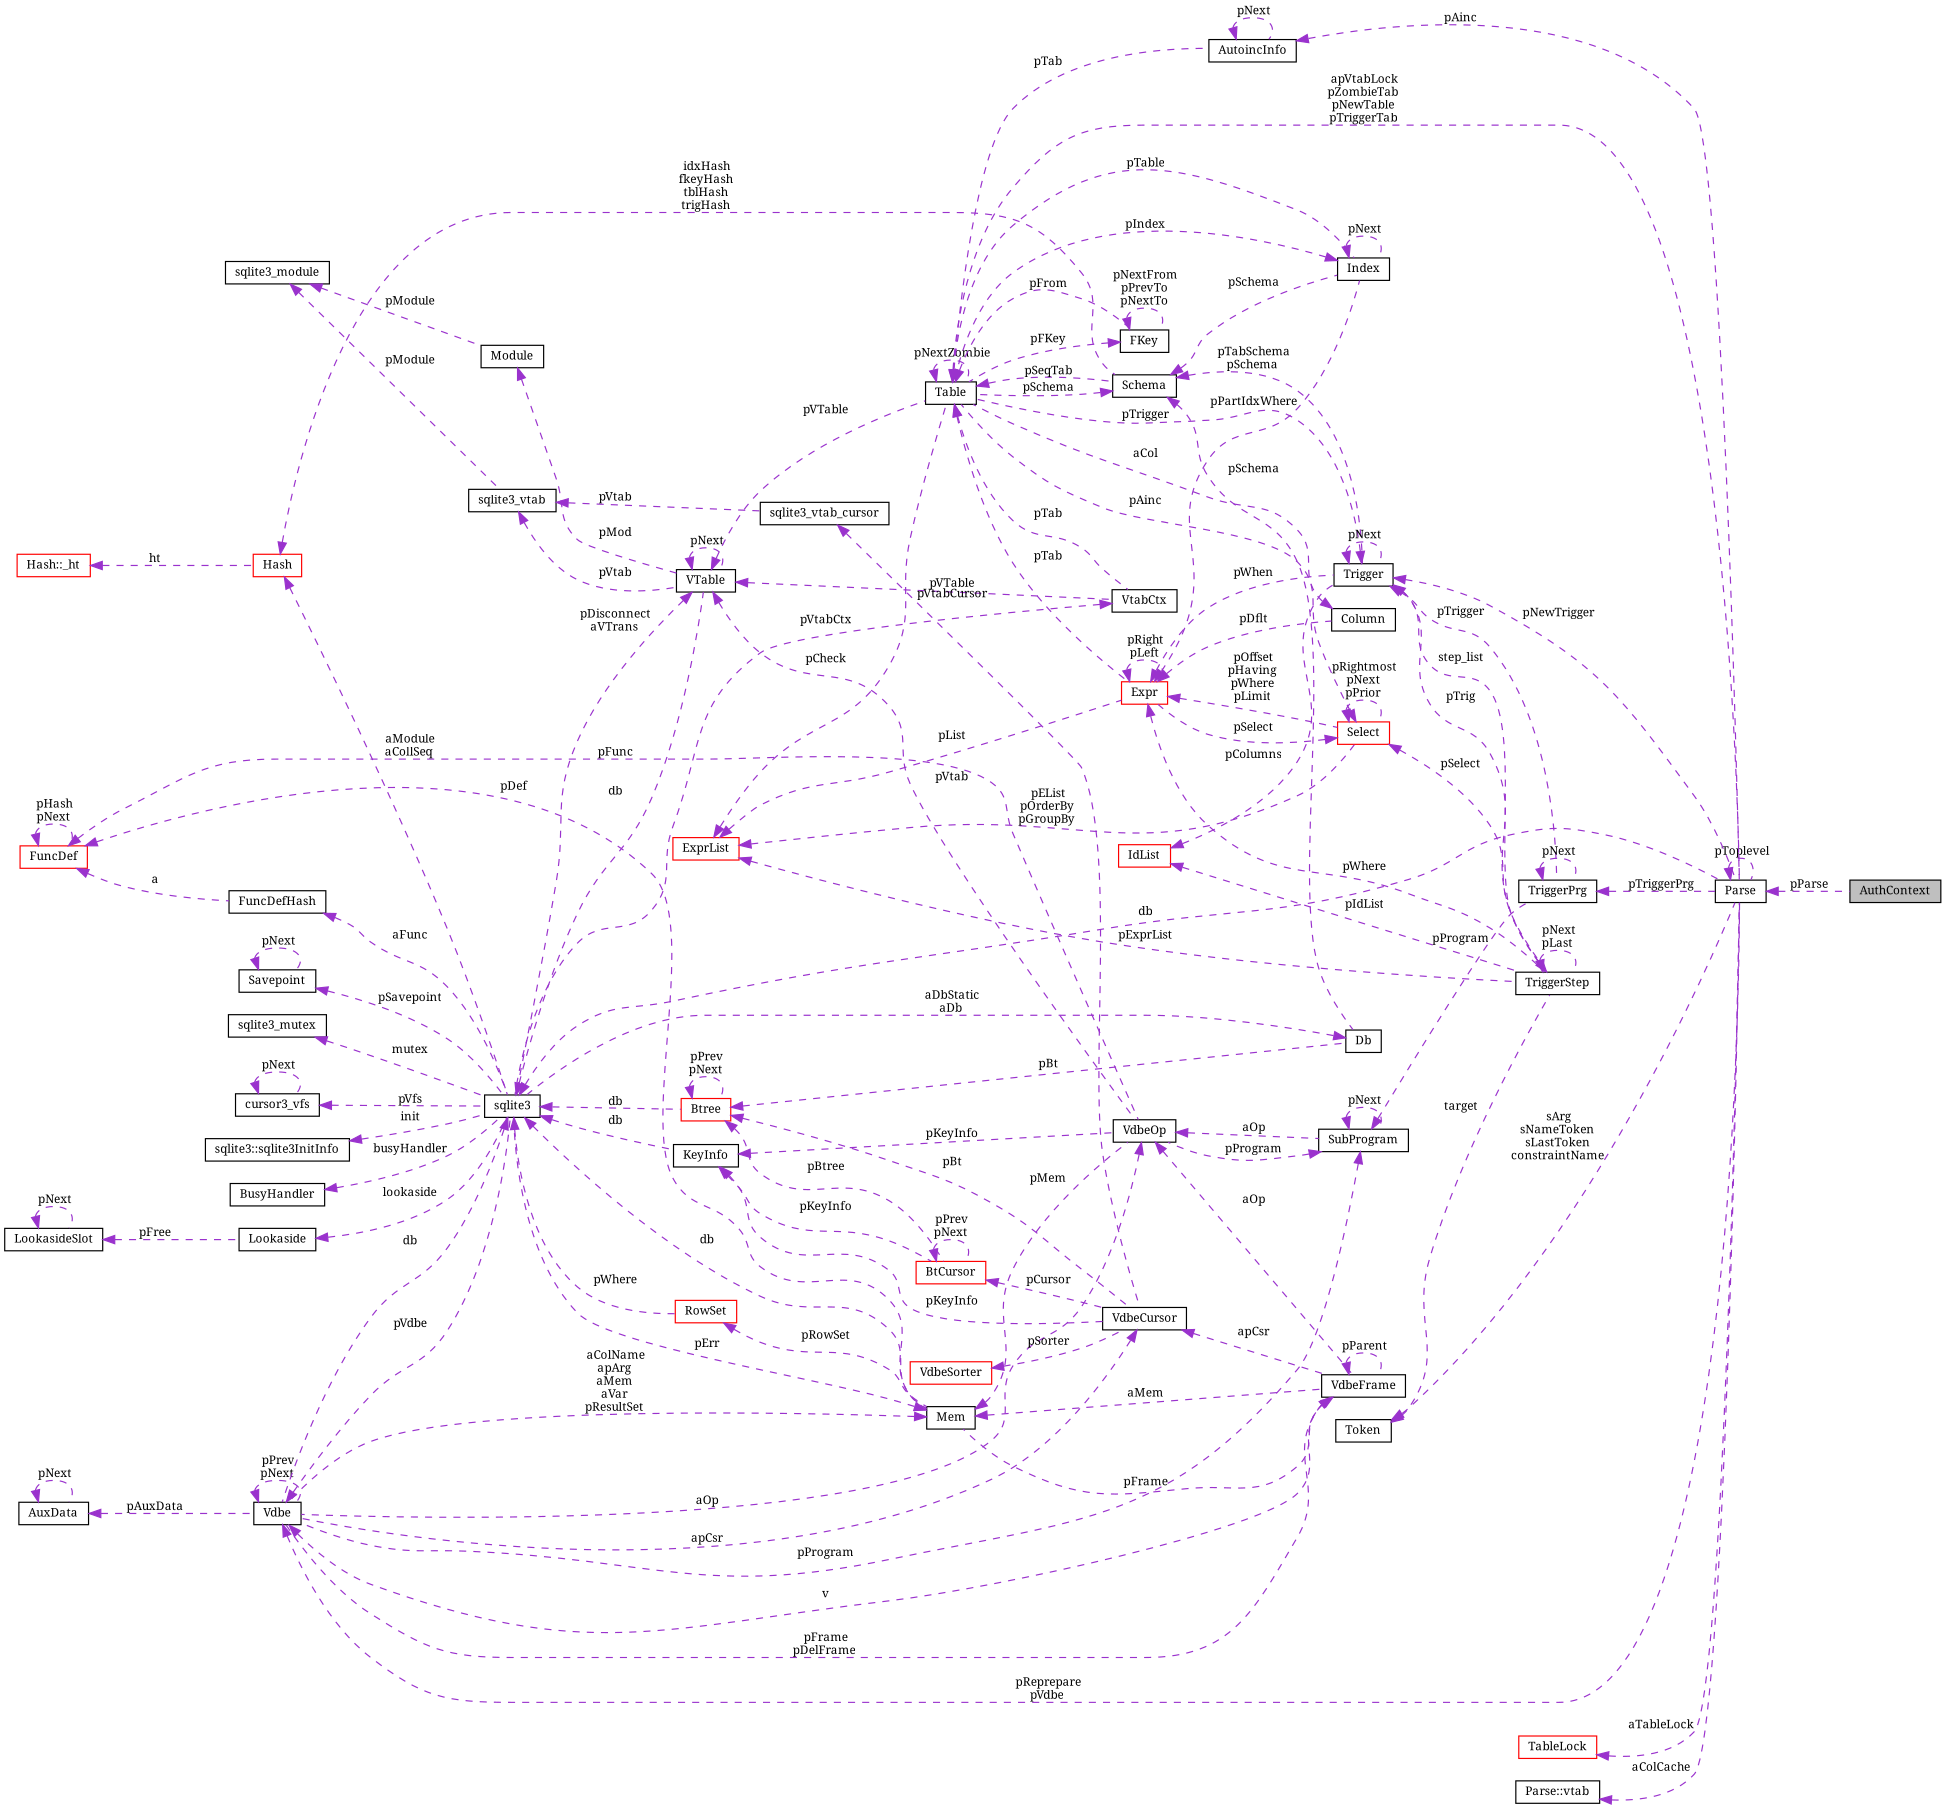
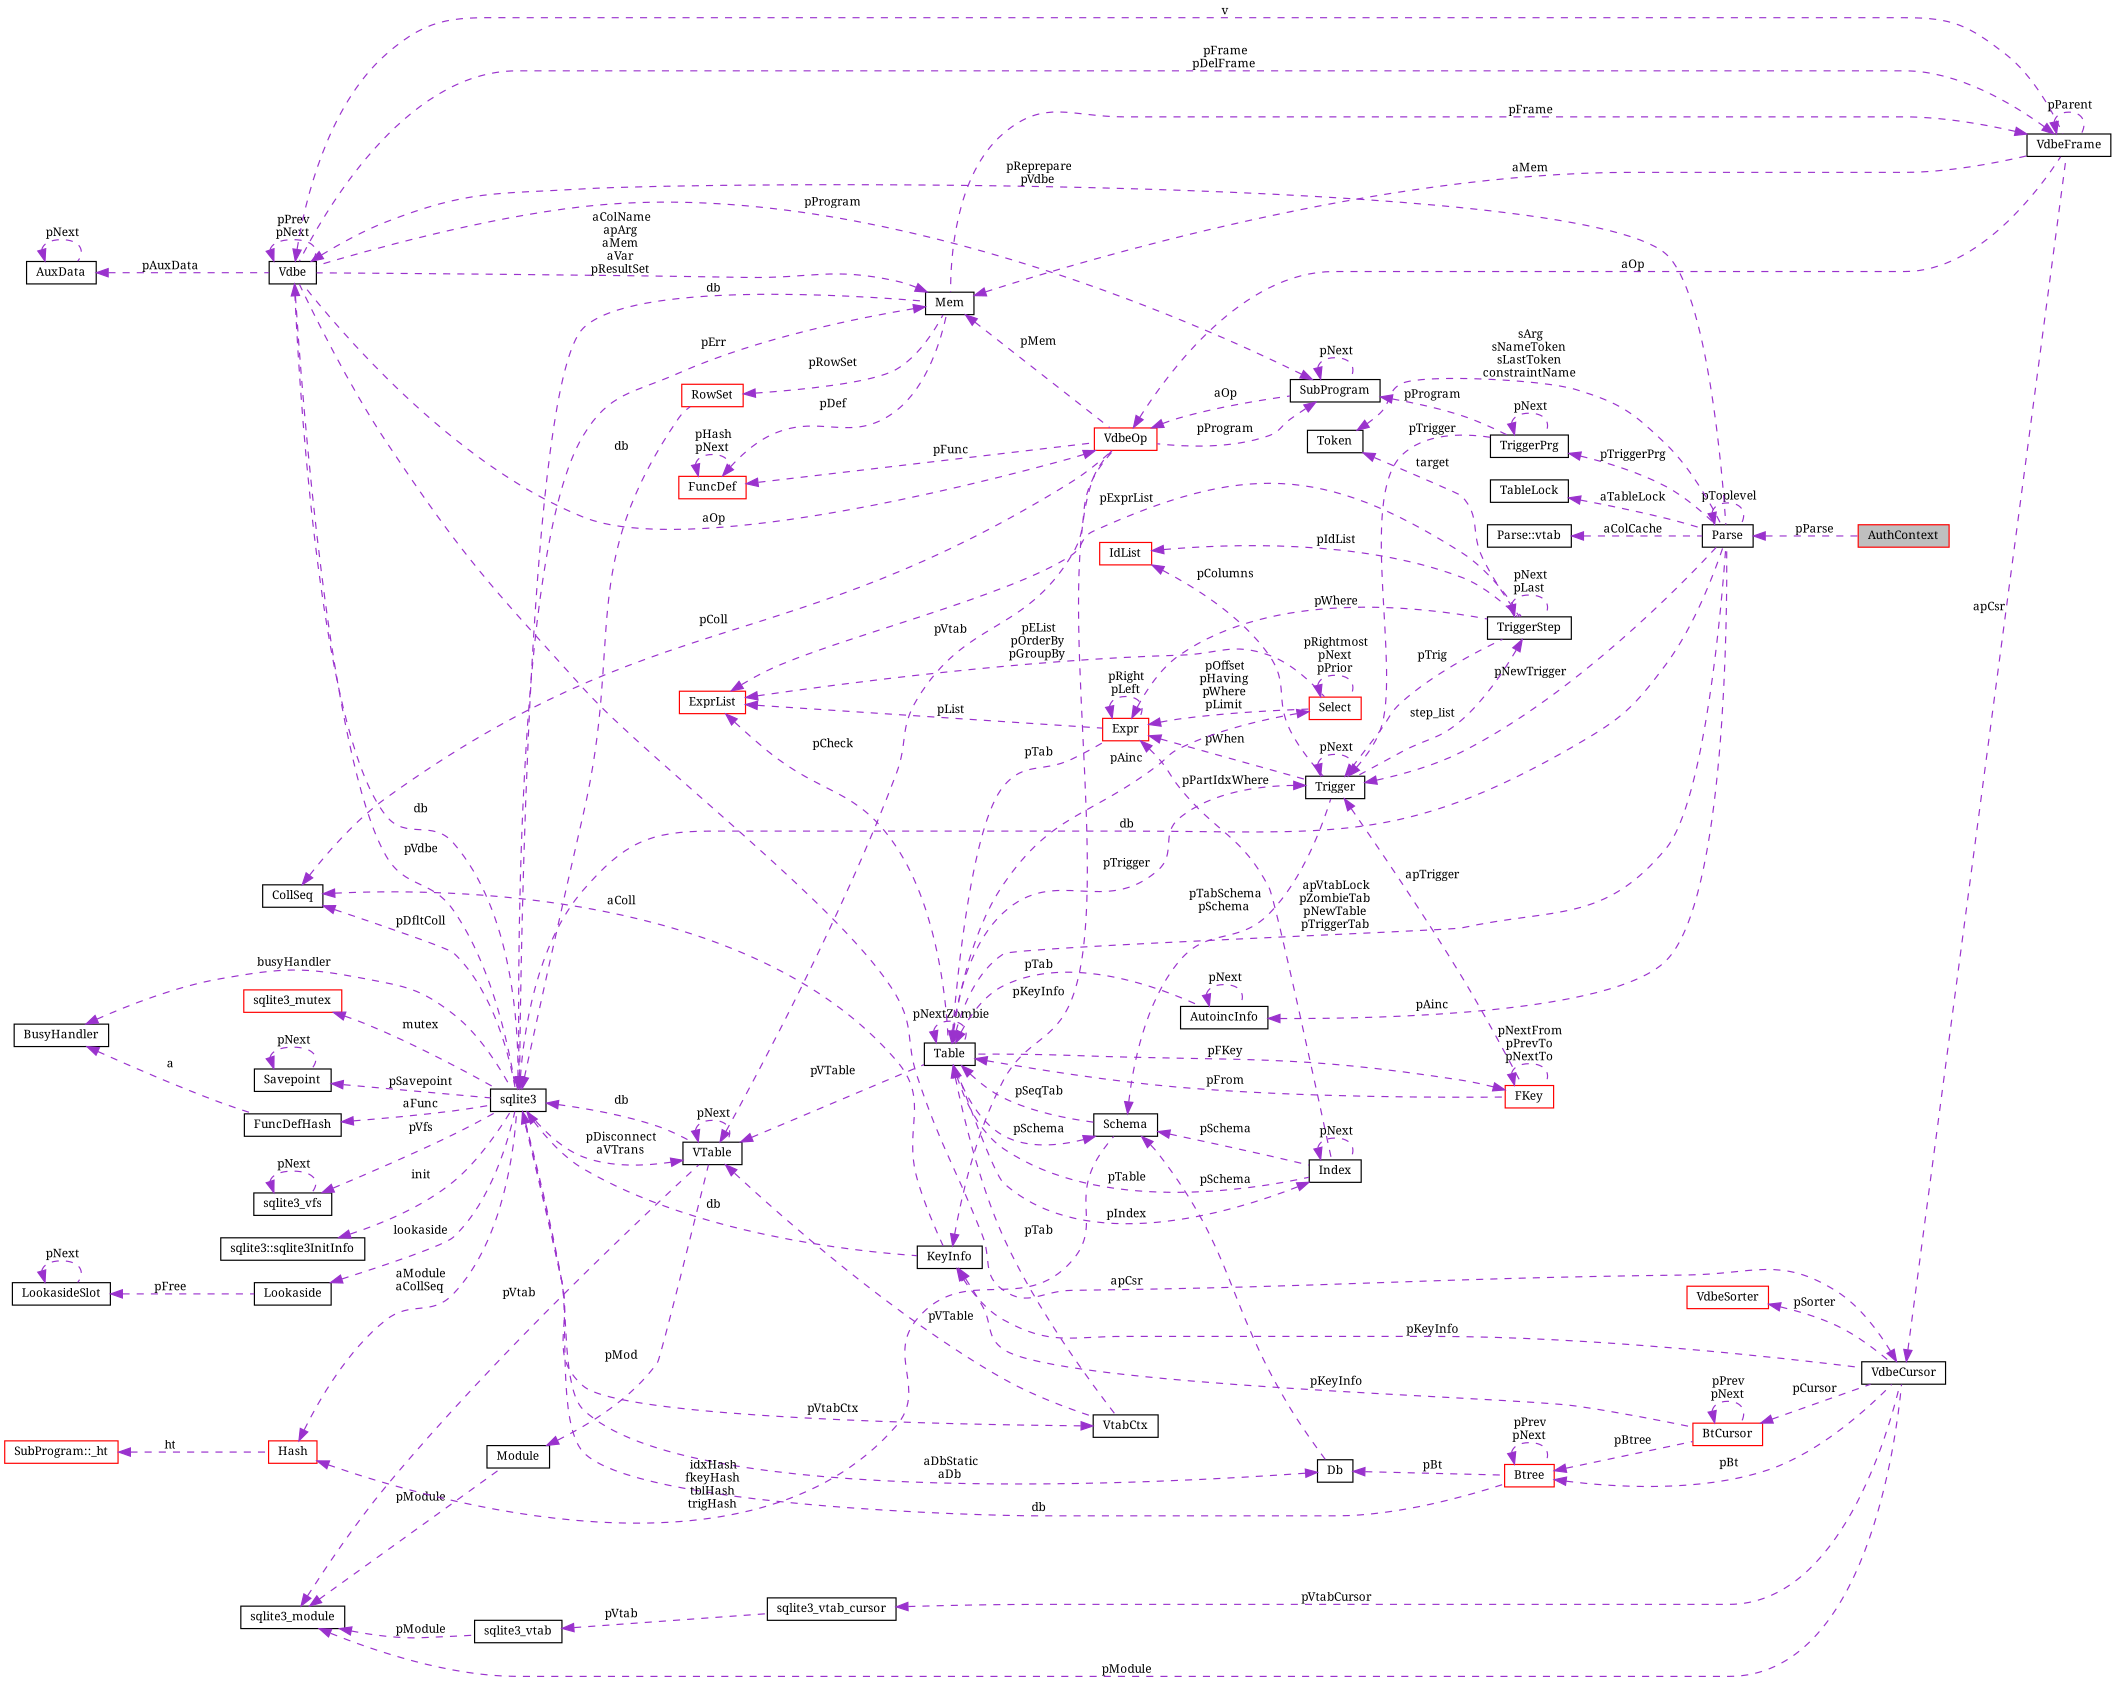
(1145, 341) -> (1529, 1097)
(54, 565) -> (61, 1452)
(587, 584) -> (491, 1369)
(1364, 620) -> none
(1237, 740) -> none
(1493, 831) -> none
(1895, 891) -> (1904, 536)
(157, 893) -> (175, 1085)
none -> (293, 896)
none -> (1441, 944)
(277, 1026) -> (293, 1001)
(1044, 1074) -> (1435, 1473)
(277, 1105) -> (293, 1204)
(1145, 1131) -> (1126, 439)
(614, 1280) -> (620, 447)
none -> (1210, 1676)
(1558, 1747) -> (1529, 491)
